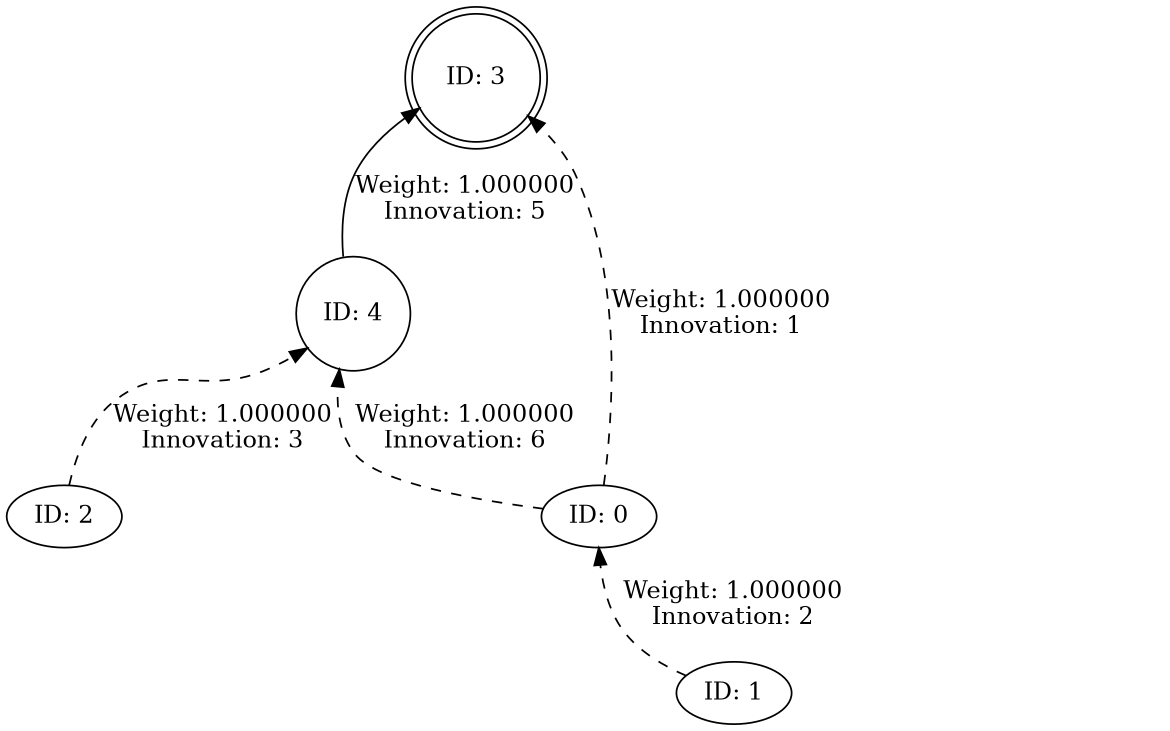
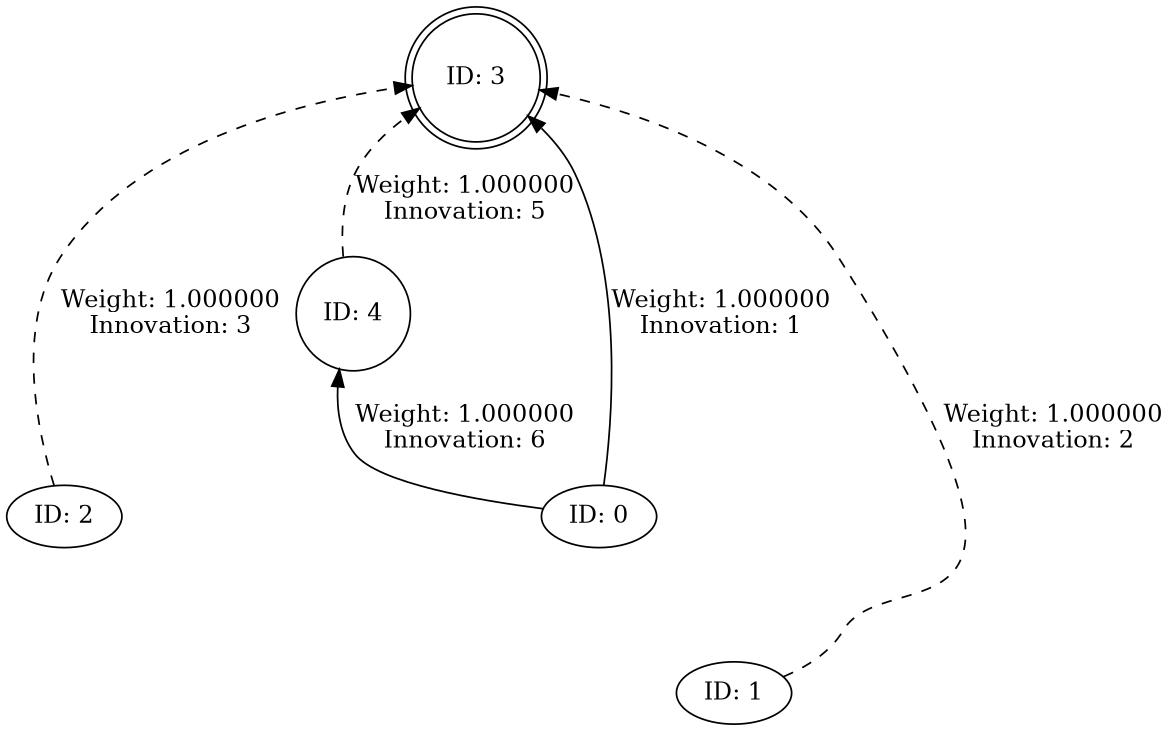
(353, 178) -> (353, 178)
(608, 299) -> (608, 299)
(154, 382) -> (110, 202)
(411, 483) -> (411, 483)
(626, 634) -> (893, 351)
